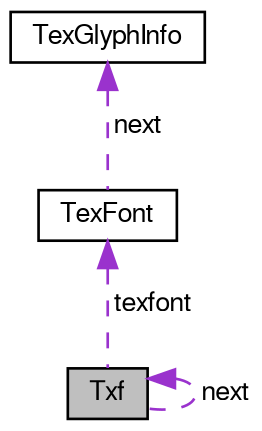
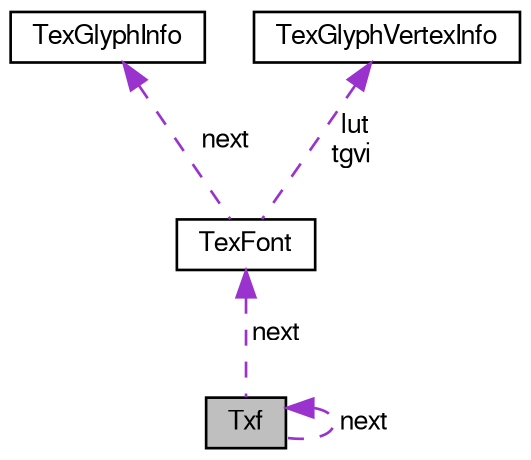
none -> (387, 37)
(150, 305) -> (274, 334)
